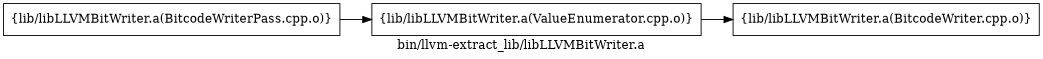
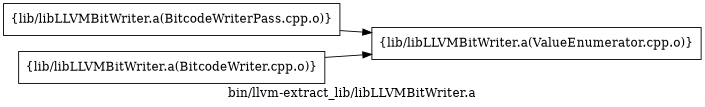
(713, 20) -> (344, 56)
